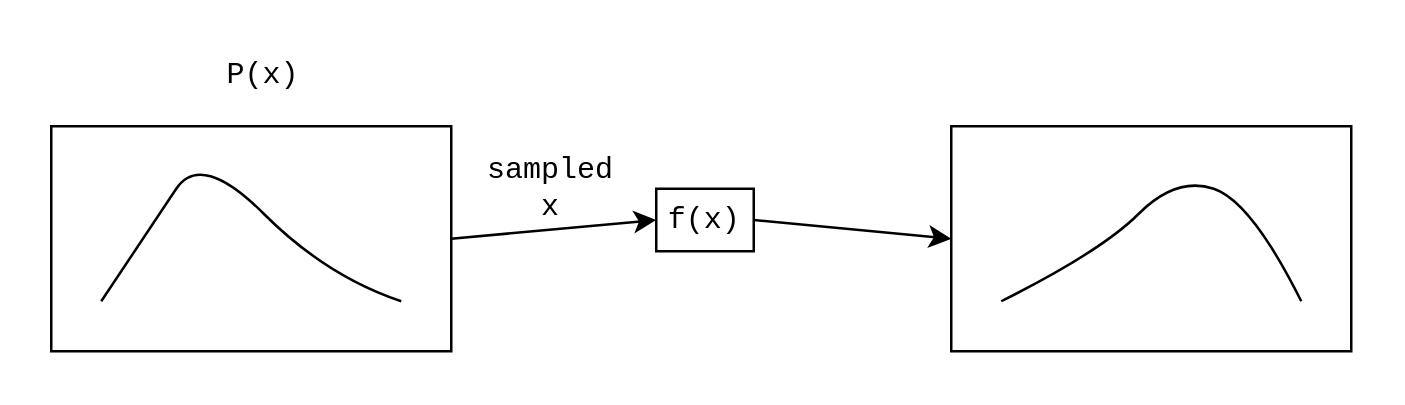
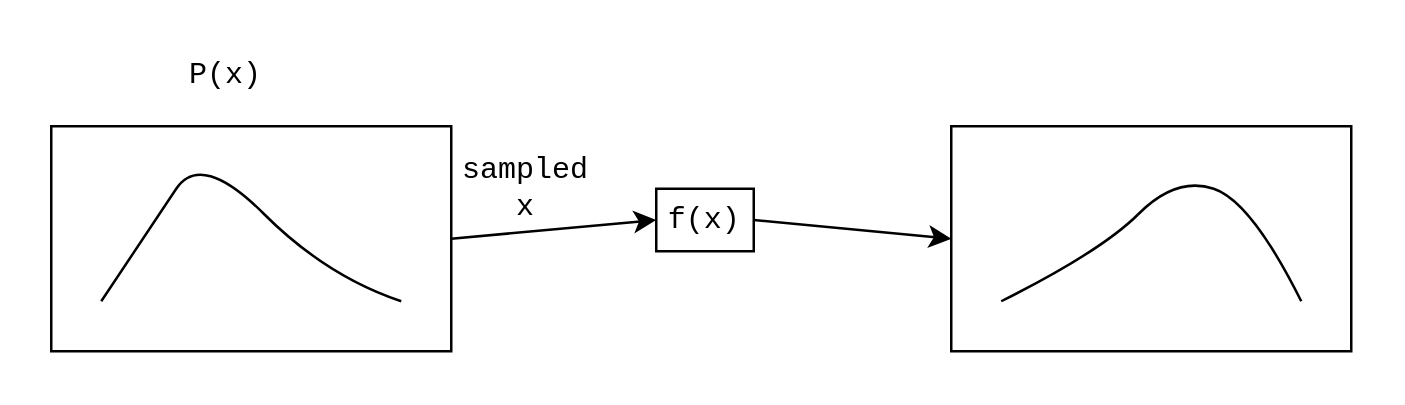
(264, 76) -> (226, 76)
(551, 189) -> (526, 189)
